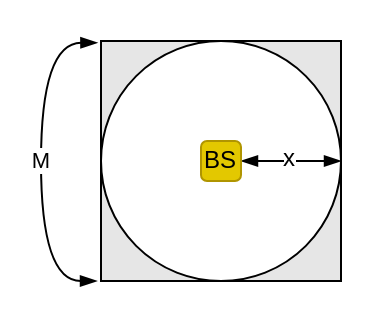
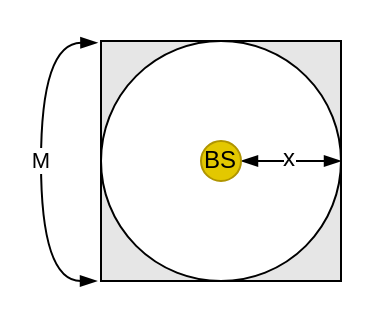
(221, 161) -> (221, 161)
